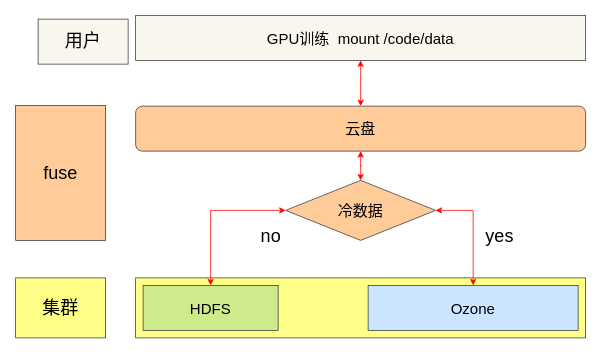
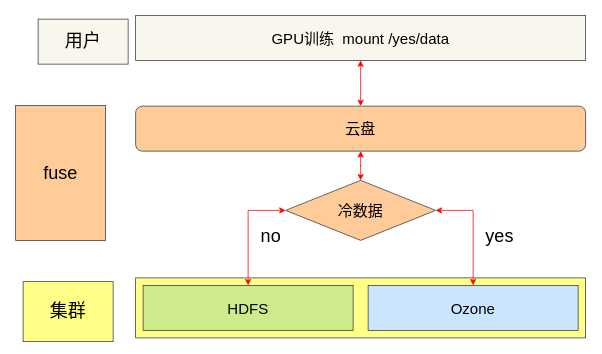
(360, 38) -> (360, 38)
(60, 308) -> (68, 312)
(210, 308) -> (248, 308)
